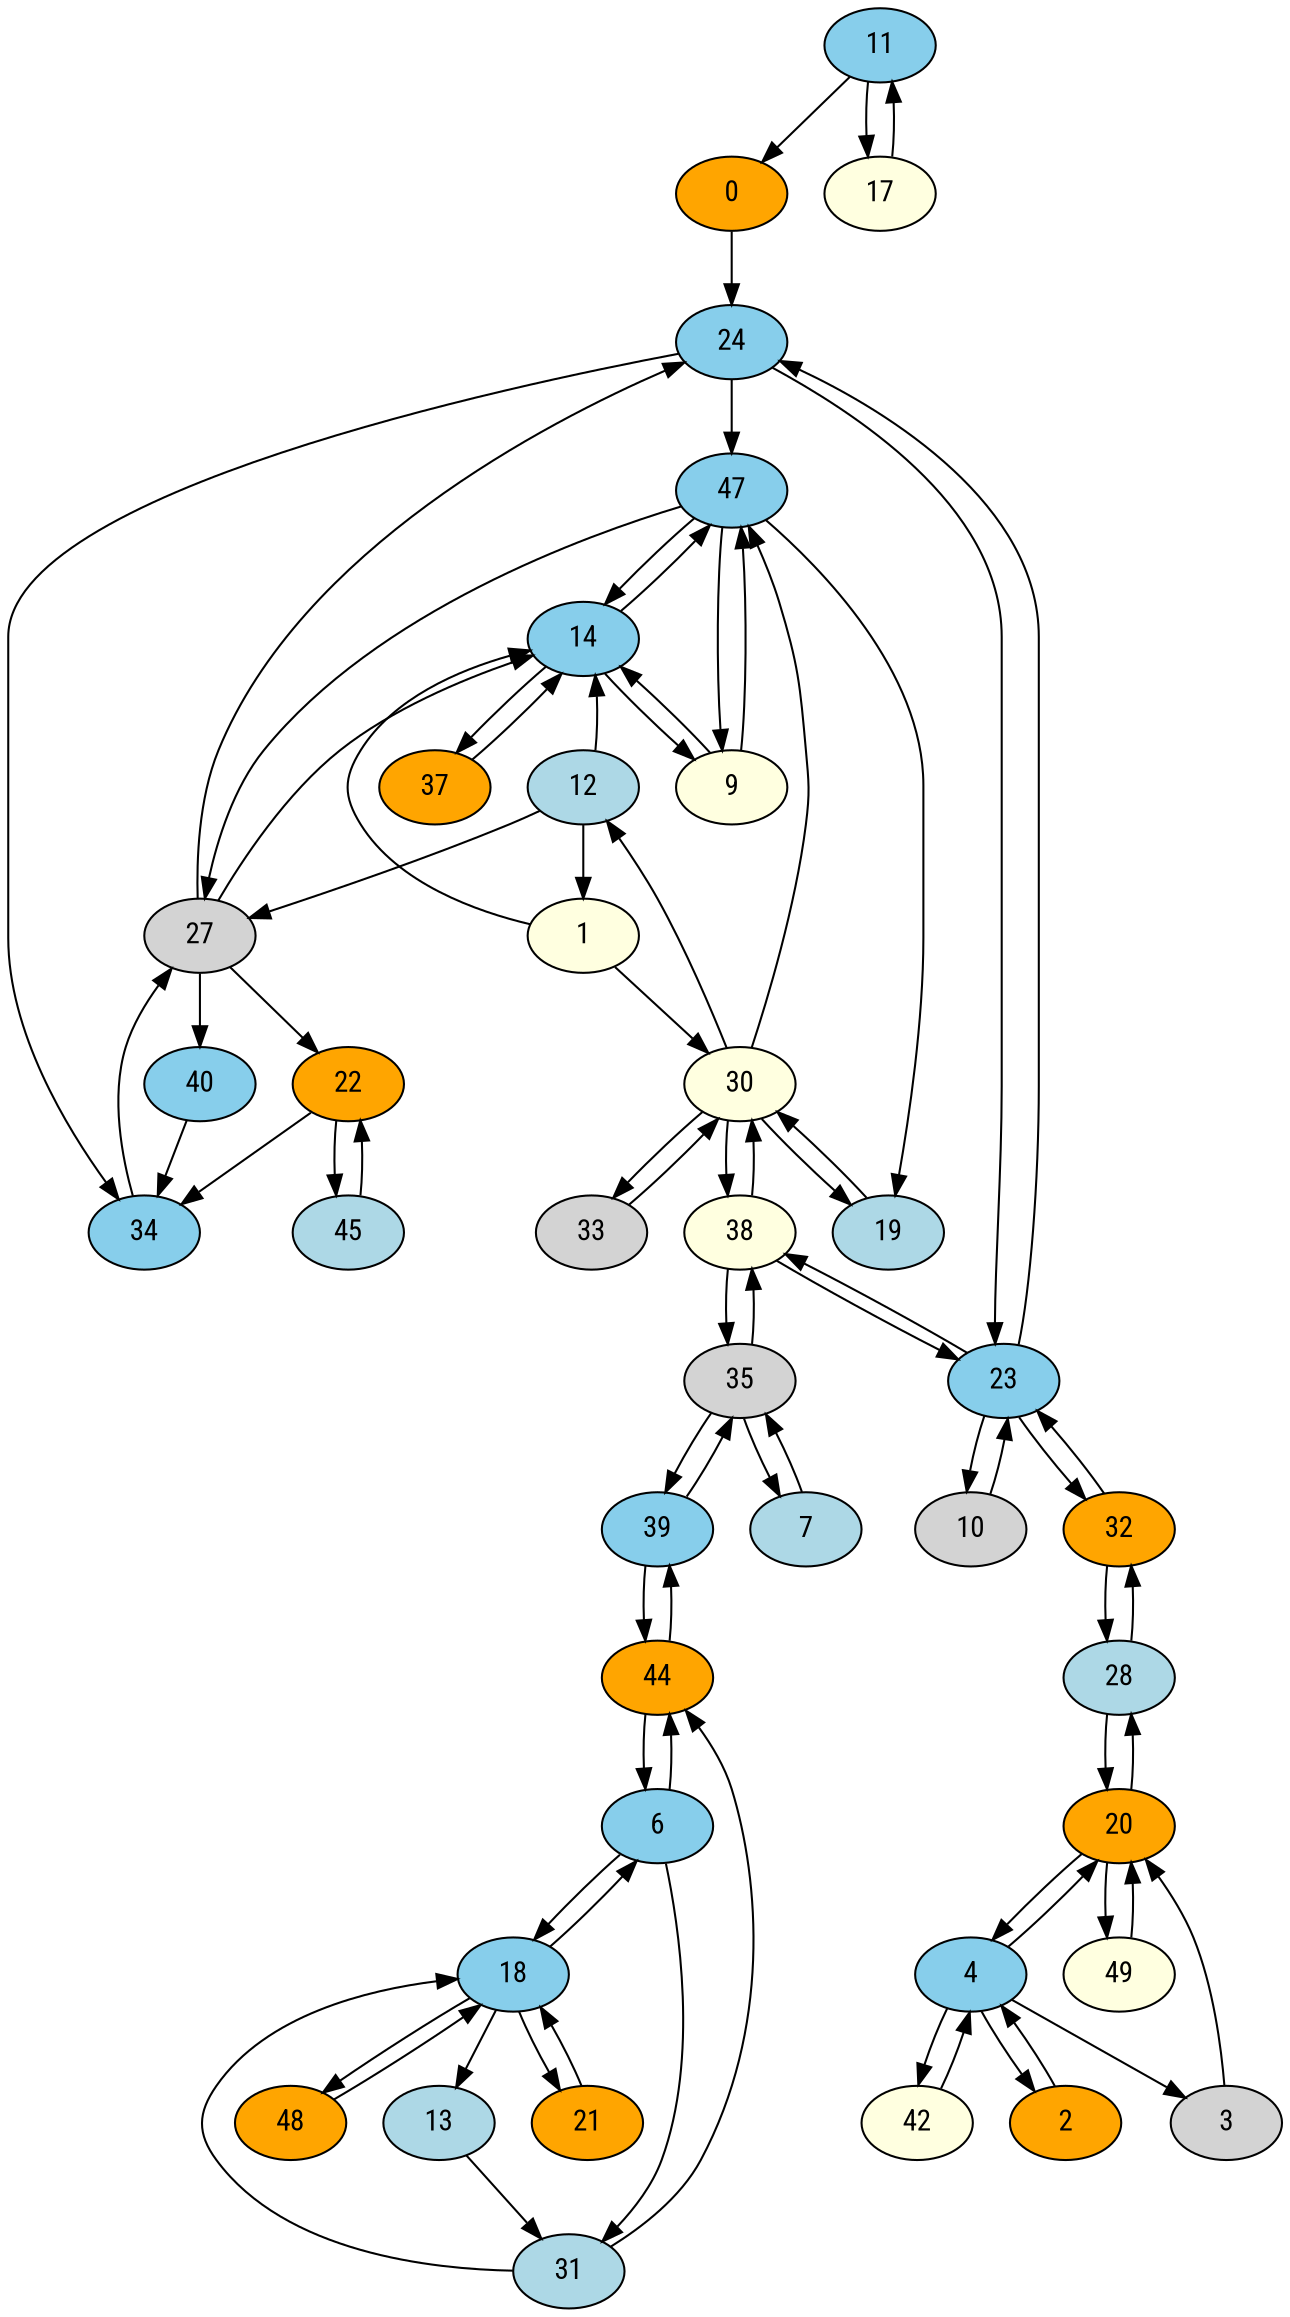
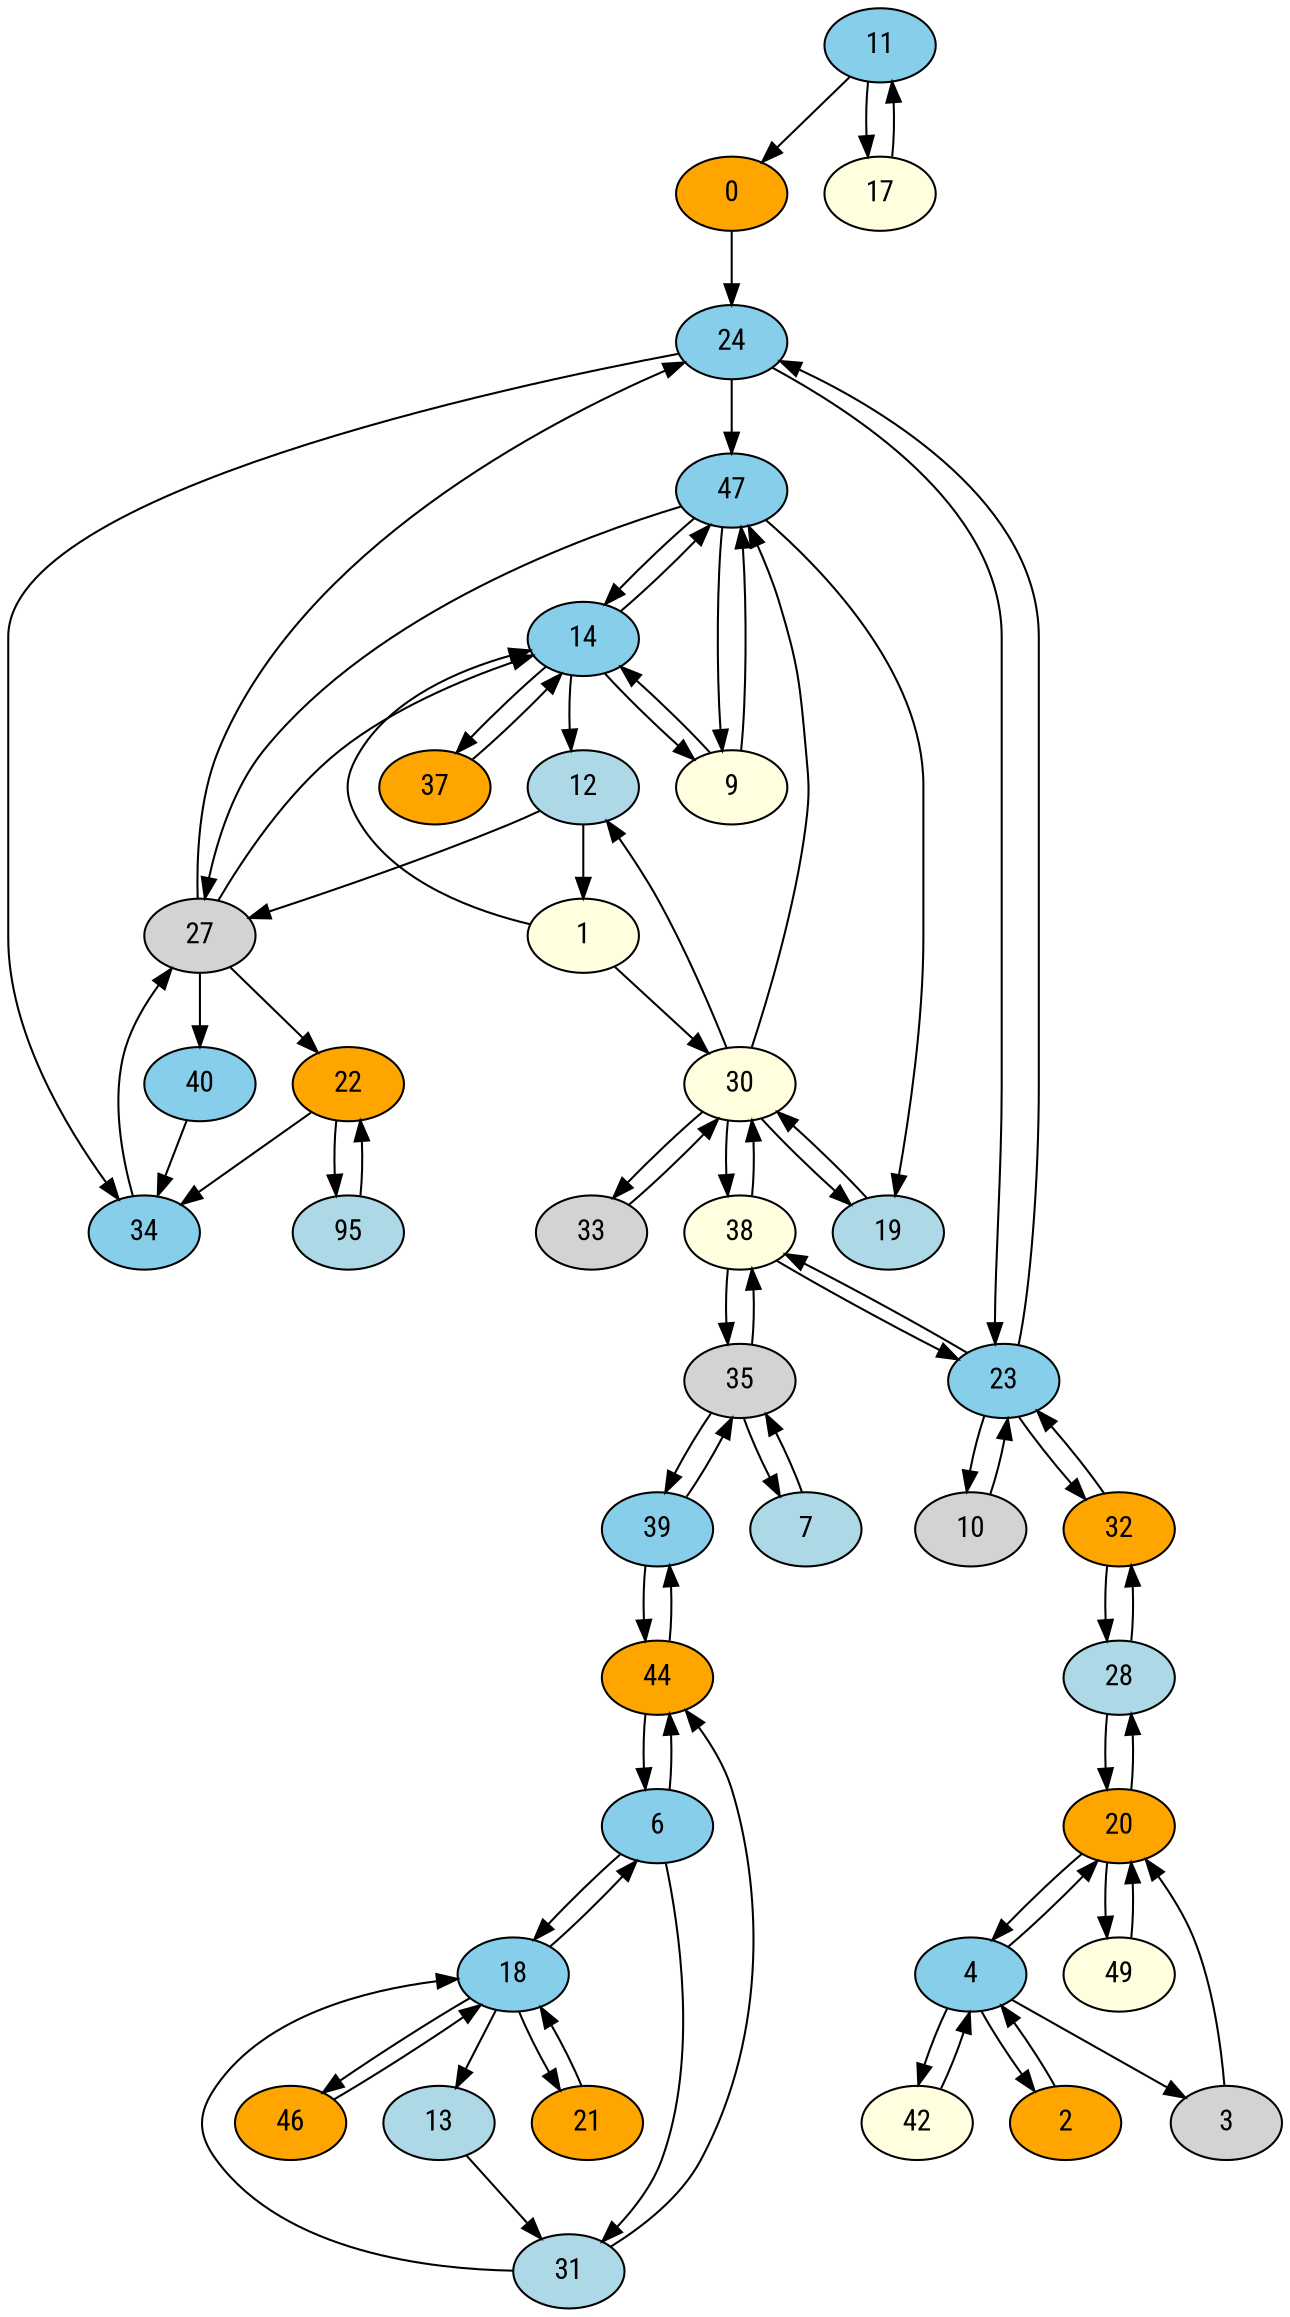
(597, 723) -> (570, 702)
(348, 1233) -> (348, 1233)
(291, 2123) -> (291, 2123)
